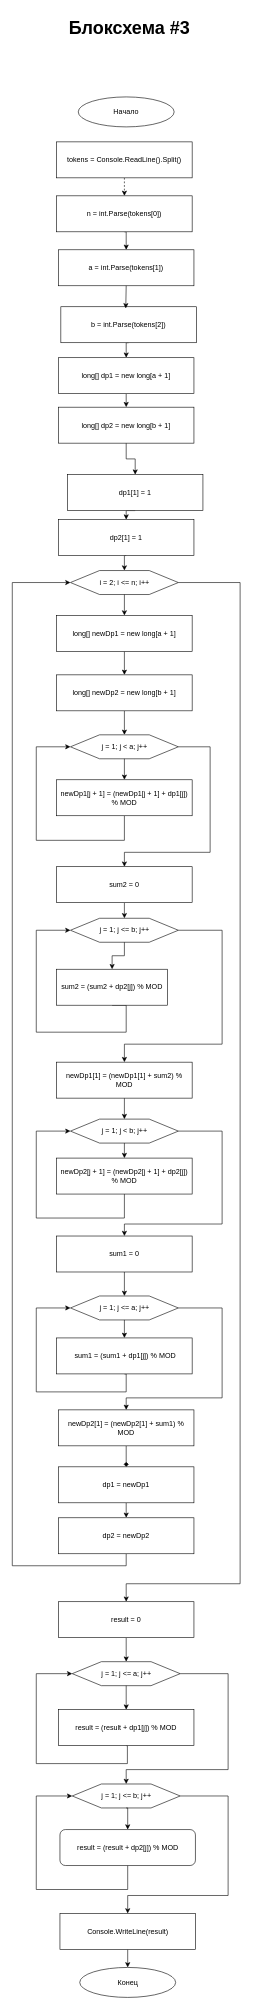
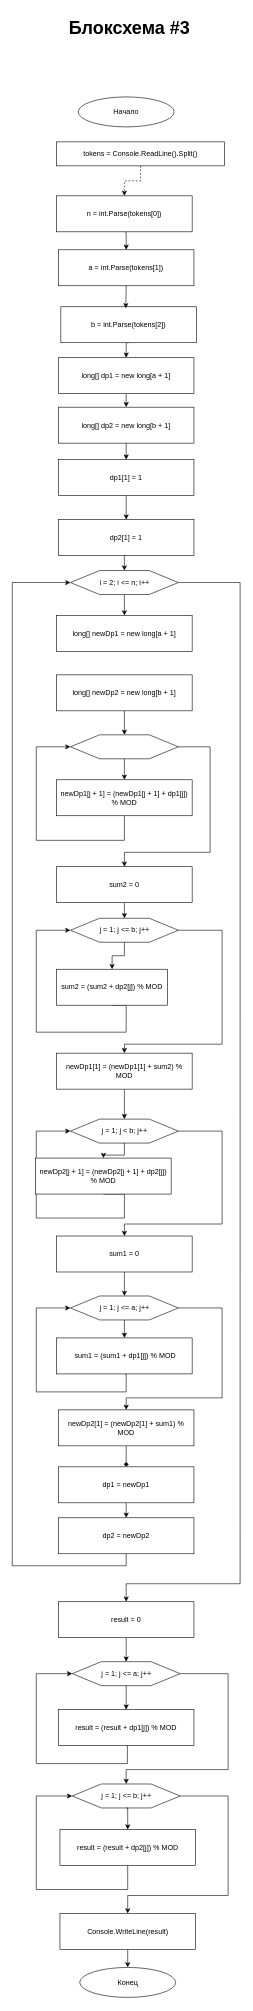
(125, 159) -> (141, 153)
(135, 492) -> (126, 477)
(125, 661) -> none
(125, 747) -> none
(125, 1080) -> (125, 1071)
(125, 1176) -> (104, 1176)
(128, 1848) -> (128, 1848)
